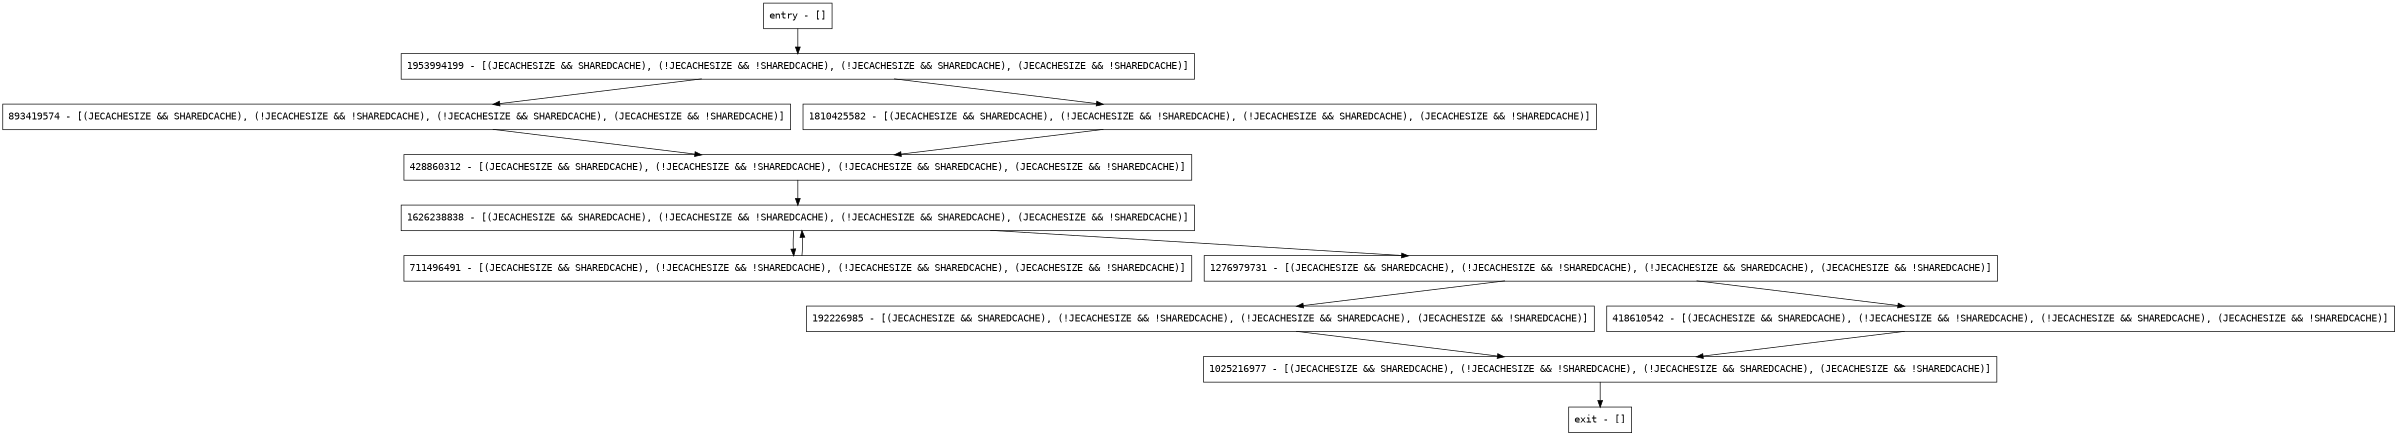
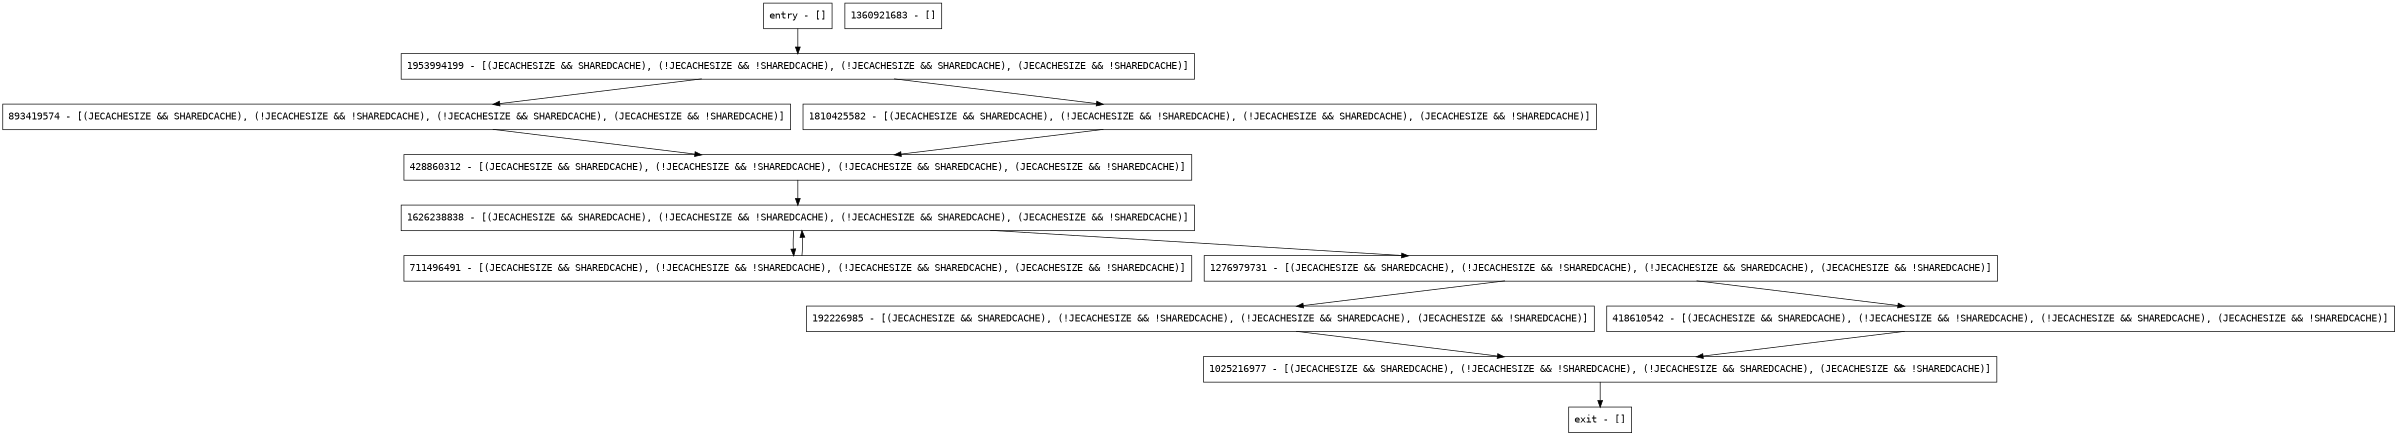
none -> (893, 16)
